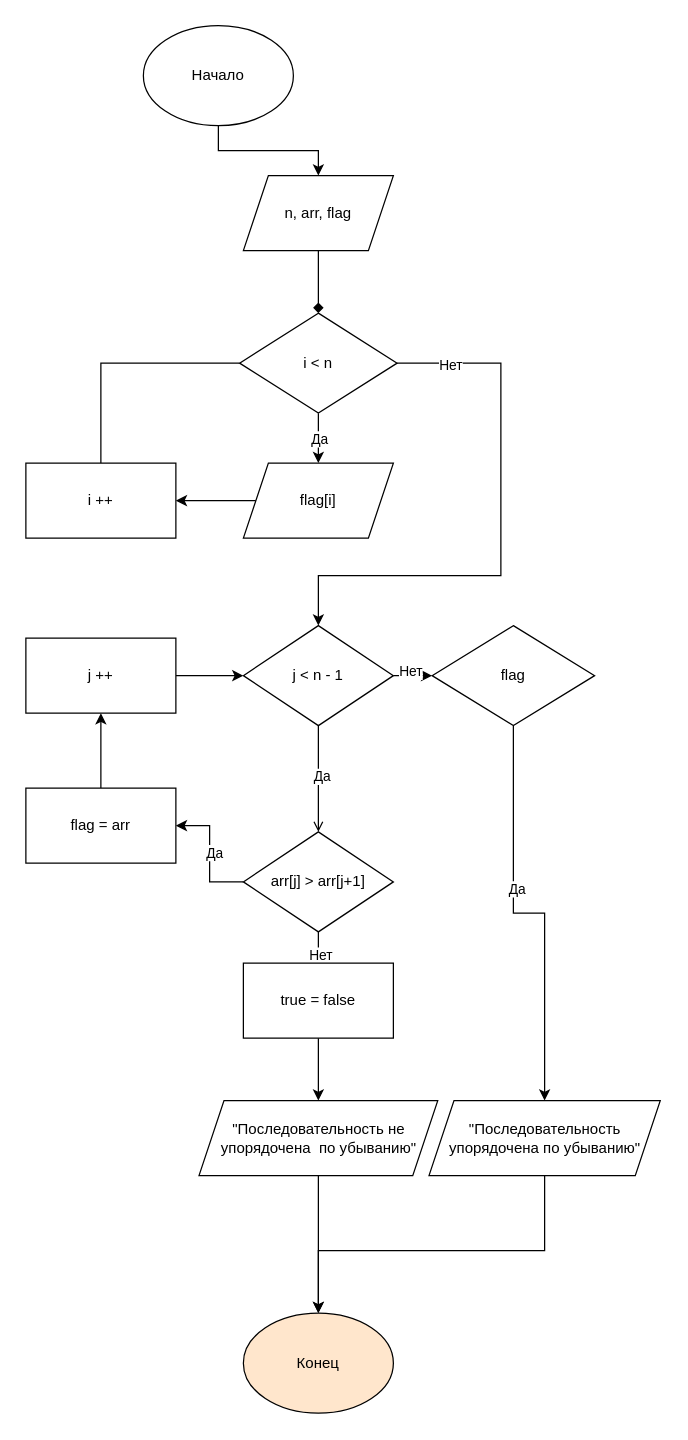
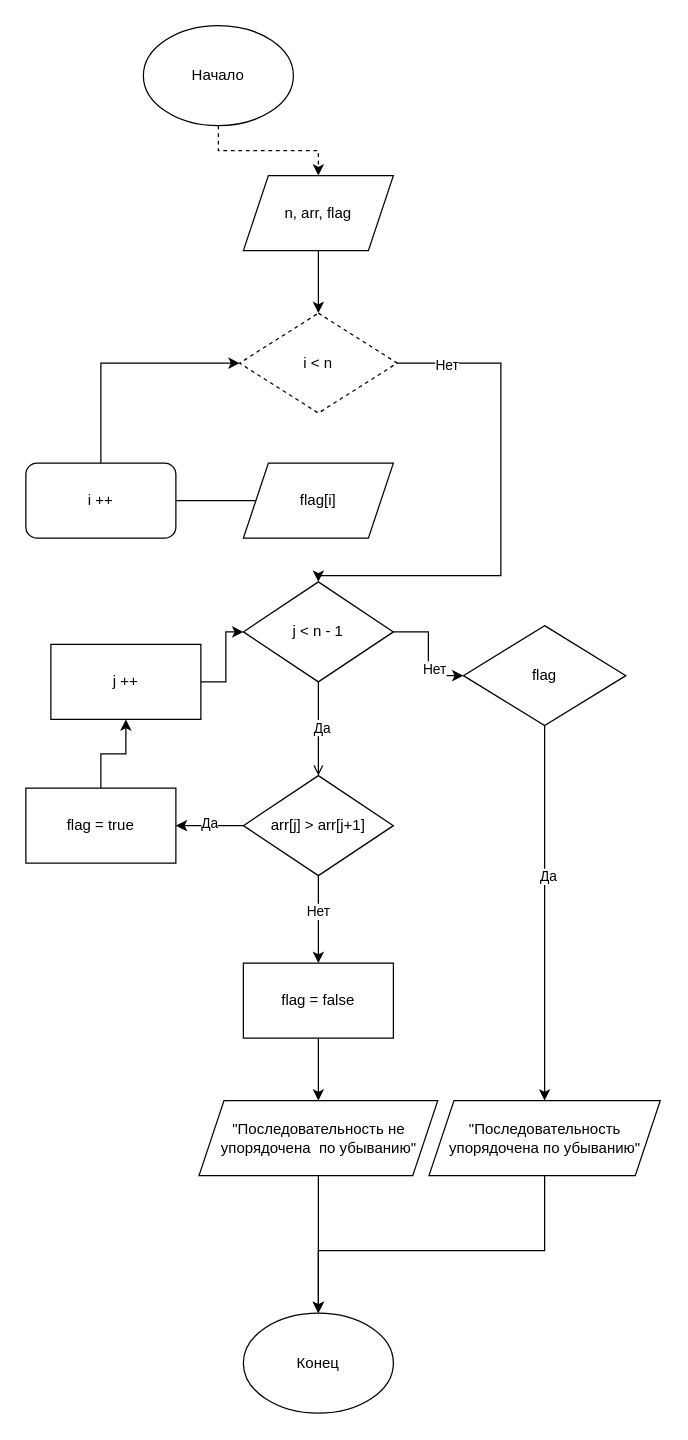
(265, 151) -> (265, 151)
(318, 302) -> (318, 303)
(233, 363) -> (229, 363)
(318, 363) -> (318, 363)
(318, 434) -> none
(101, 501) -> (101, 501)
(186, 501) -> (182, 501)
(101, 676) -> (126, 682)
(318, 676) -> (318, 632)
(513, 676) -> (544, 676)
(101, 826) -> (101, 826)
(318, 882) -> (318, 826)
(318, 1001) -> (318, 1001)
(318, 1363) -> (318, 1363)
